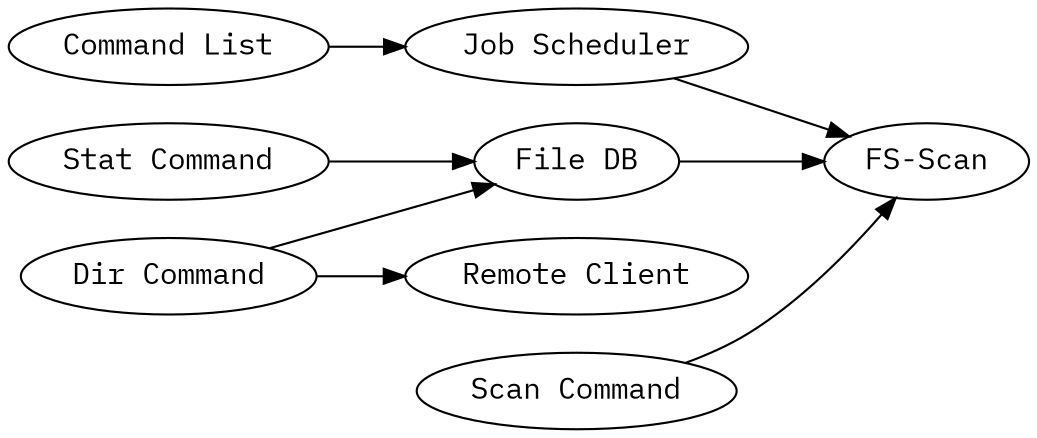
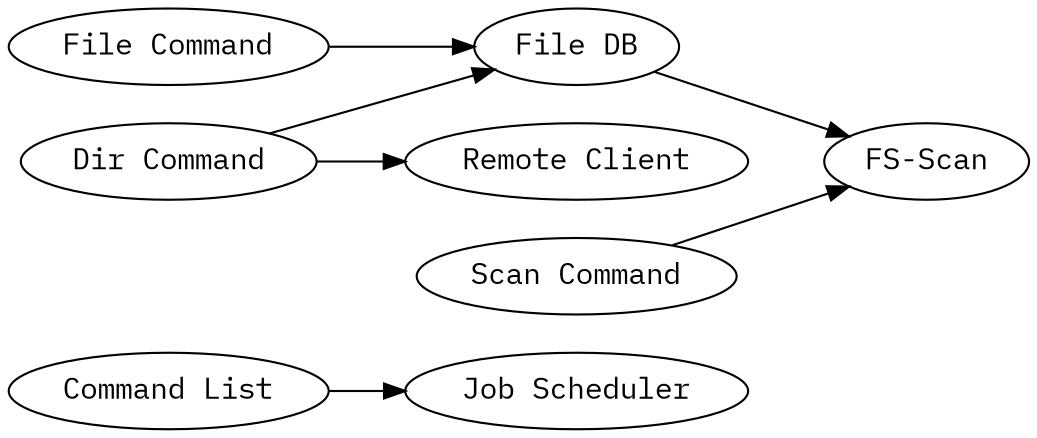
(751, 104) -> none
(169, 162) -> (169, 47)
